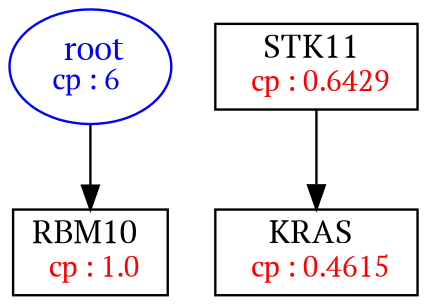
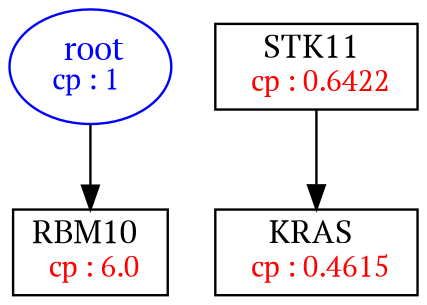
(90, 81) -> (90, 81)
(321, 82) -> (321, 82)
(95, 268) -> (95, 268)
